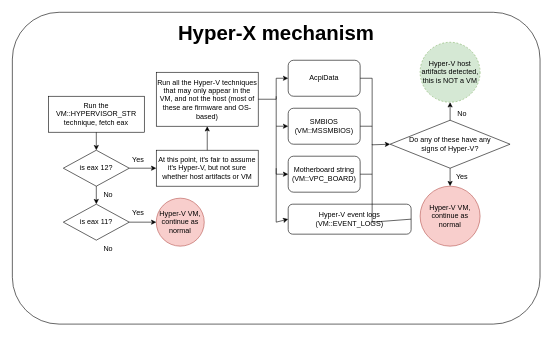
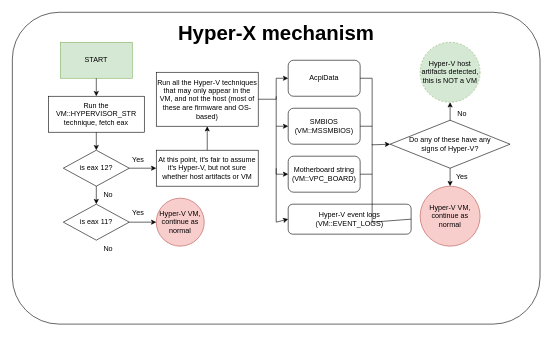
none -> (96, 60)
none -> (96, 90)
